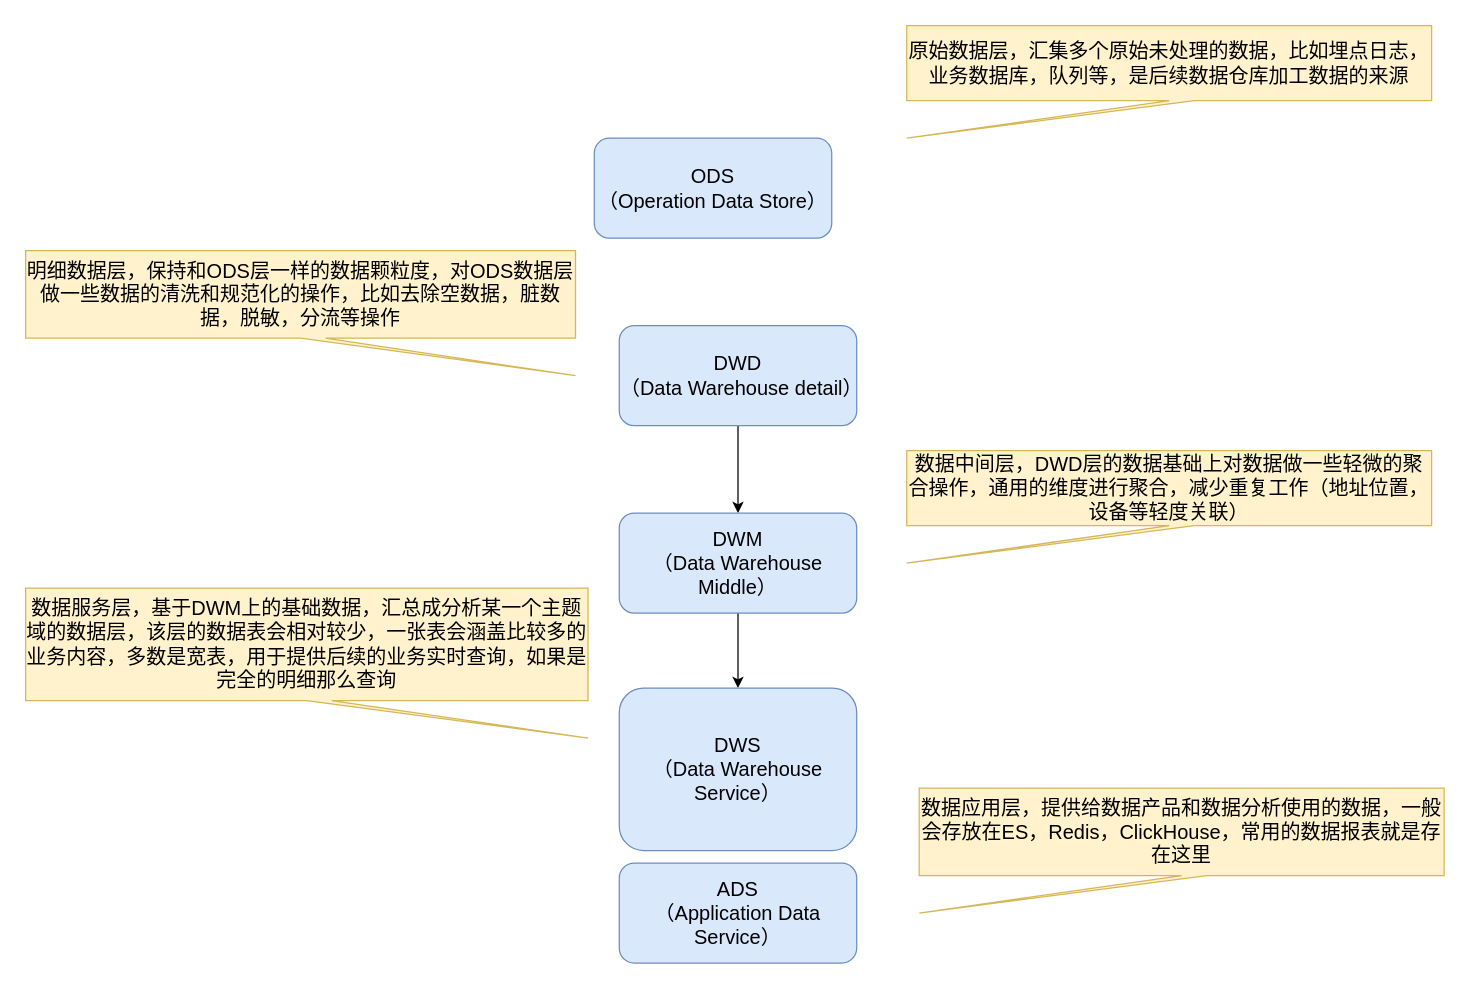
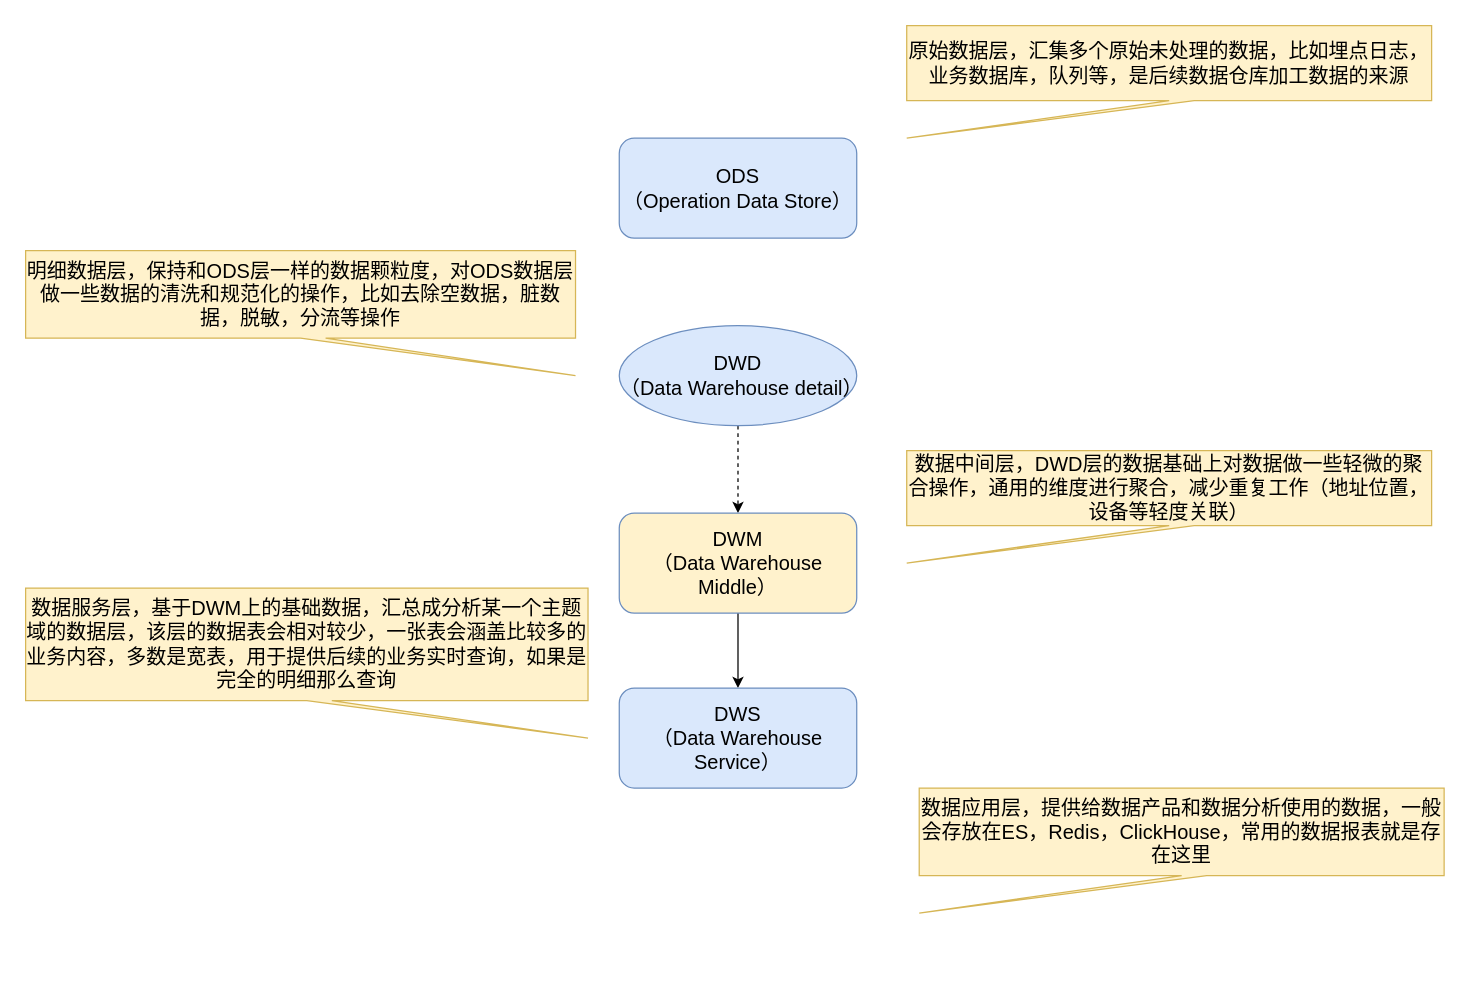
(713, 188) -> (738, 188)
(738, 376) -> (738, 376)
(738, 464) -> (738, 464)
(738, 563) -> (738, 563)
(738, 769) -> (738, 738)
(738, 913) -> none
